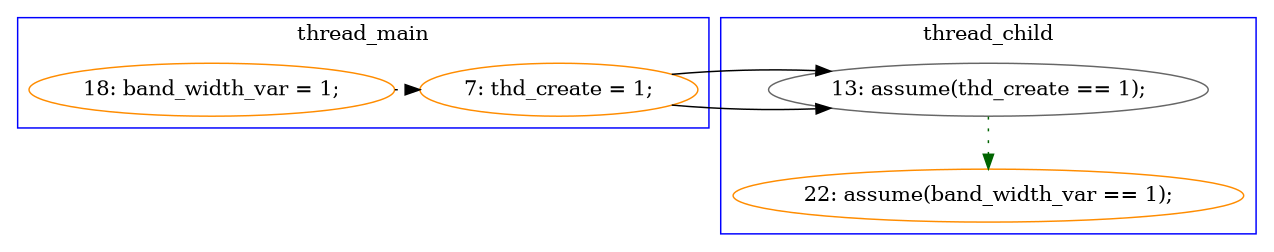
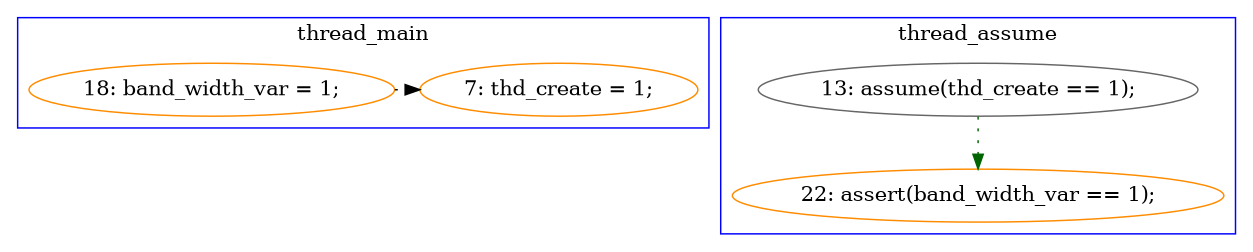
(988, 35) -> (978, 35)
(744, 109) -> none
(988, 196) -> (978, 196)
